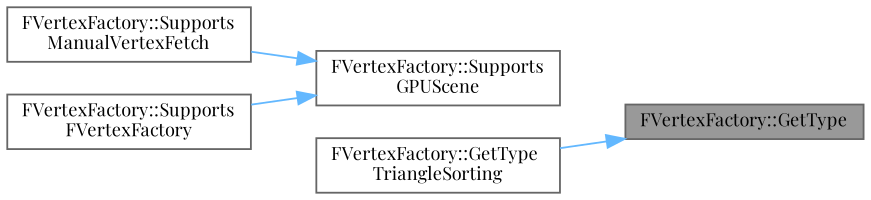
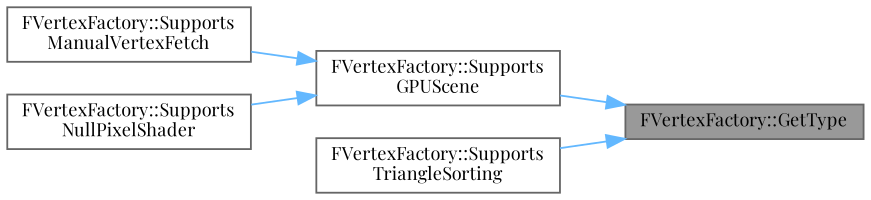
none -> (583, 99)
(129, 122) -> (129, 122)
(438, 165) -> (438, 165)
